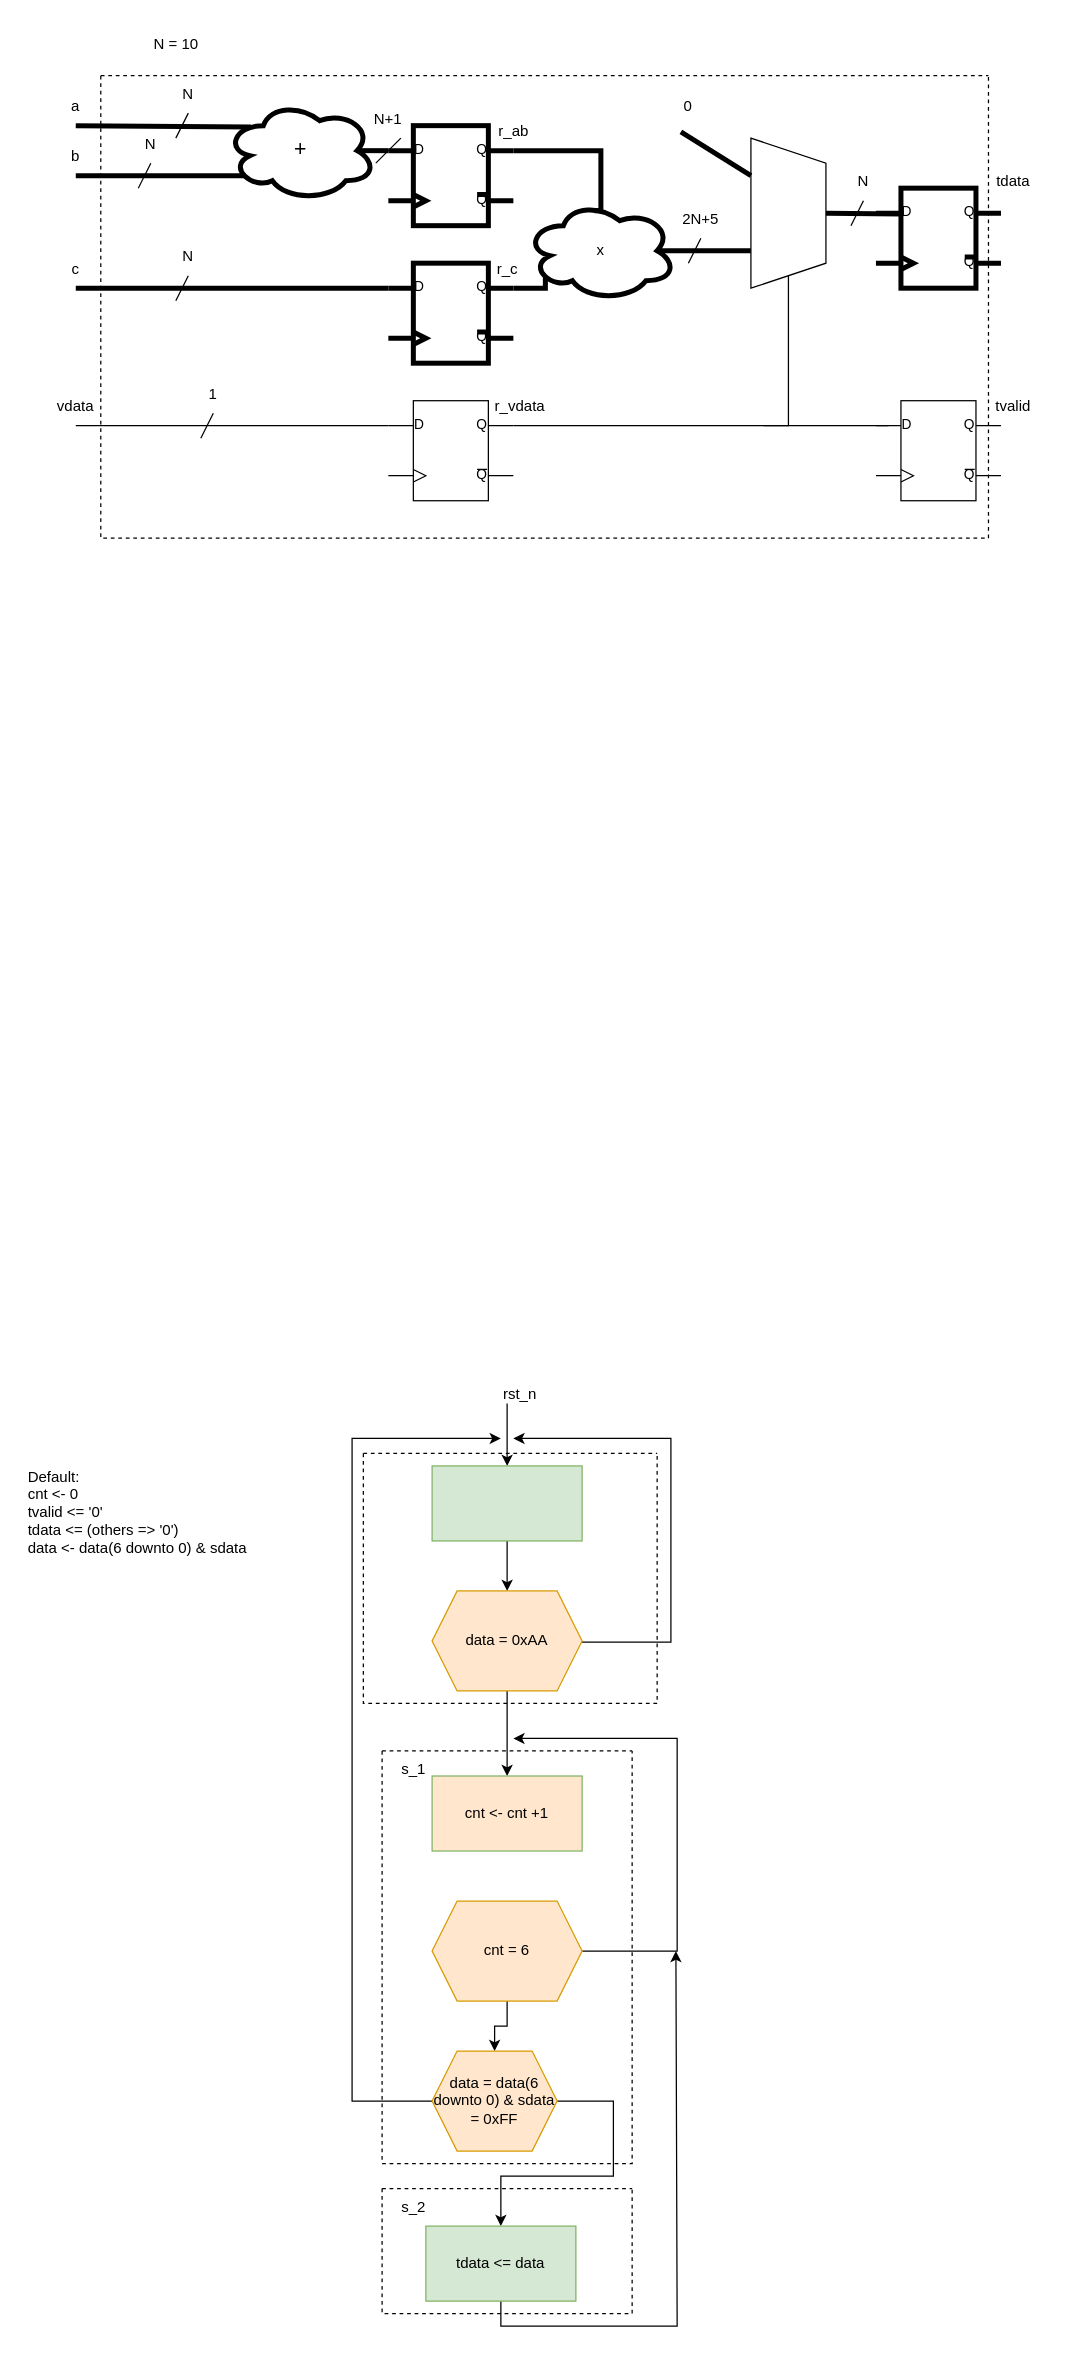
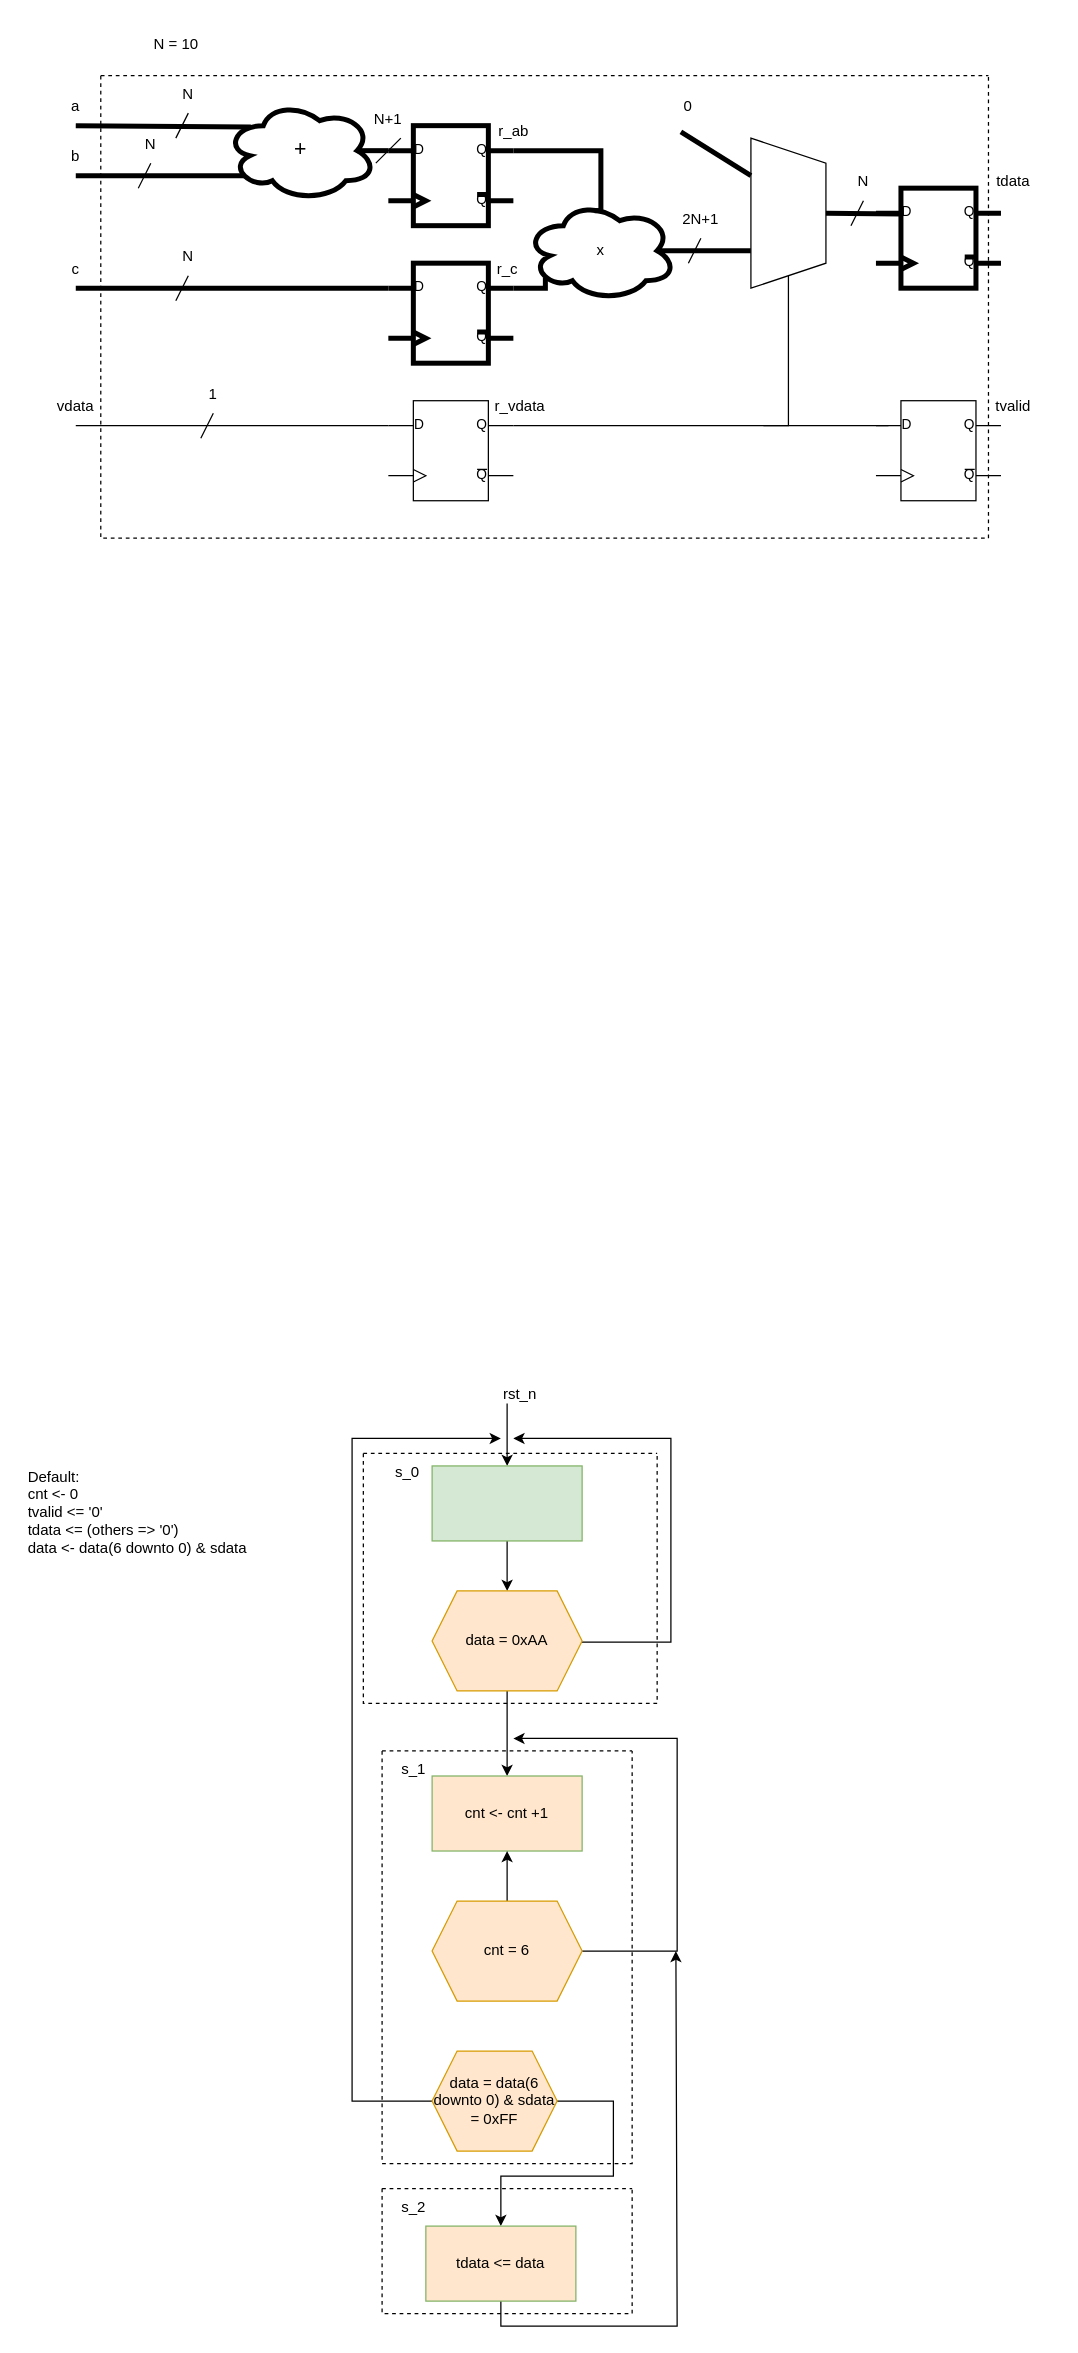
(701, 219) -> (701, 219)
none -> (407, 1472)
(505, 2026) -> (507, 1880)
(501, 2263) -> (501, 2263)
